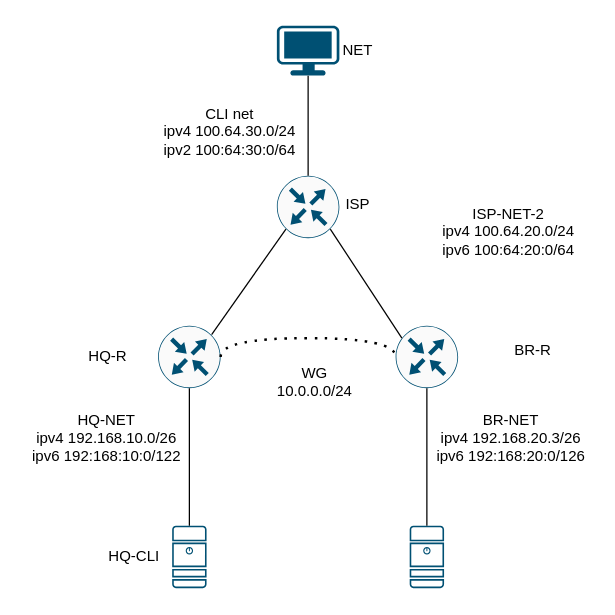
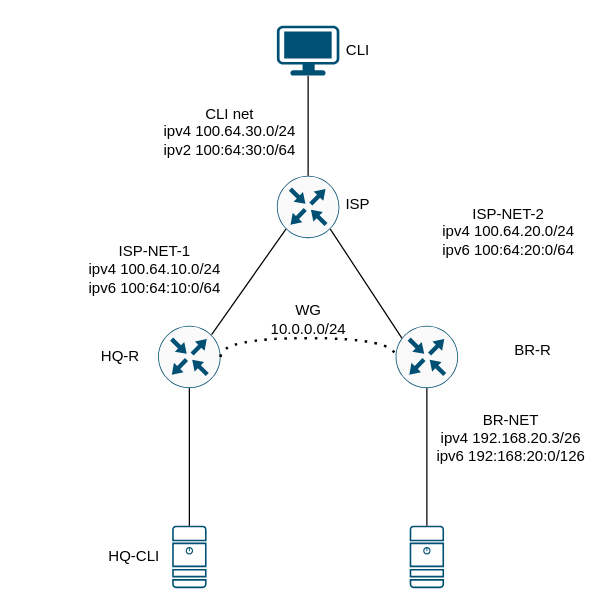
(358, 51) -> (358, 51)
none -> (155, 269)
(108, 357) -> (121, 357)
(314, 382) -> (308, 319)
(107, 438) -> none
